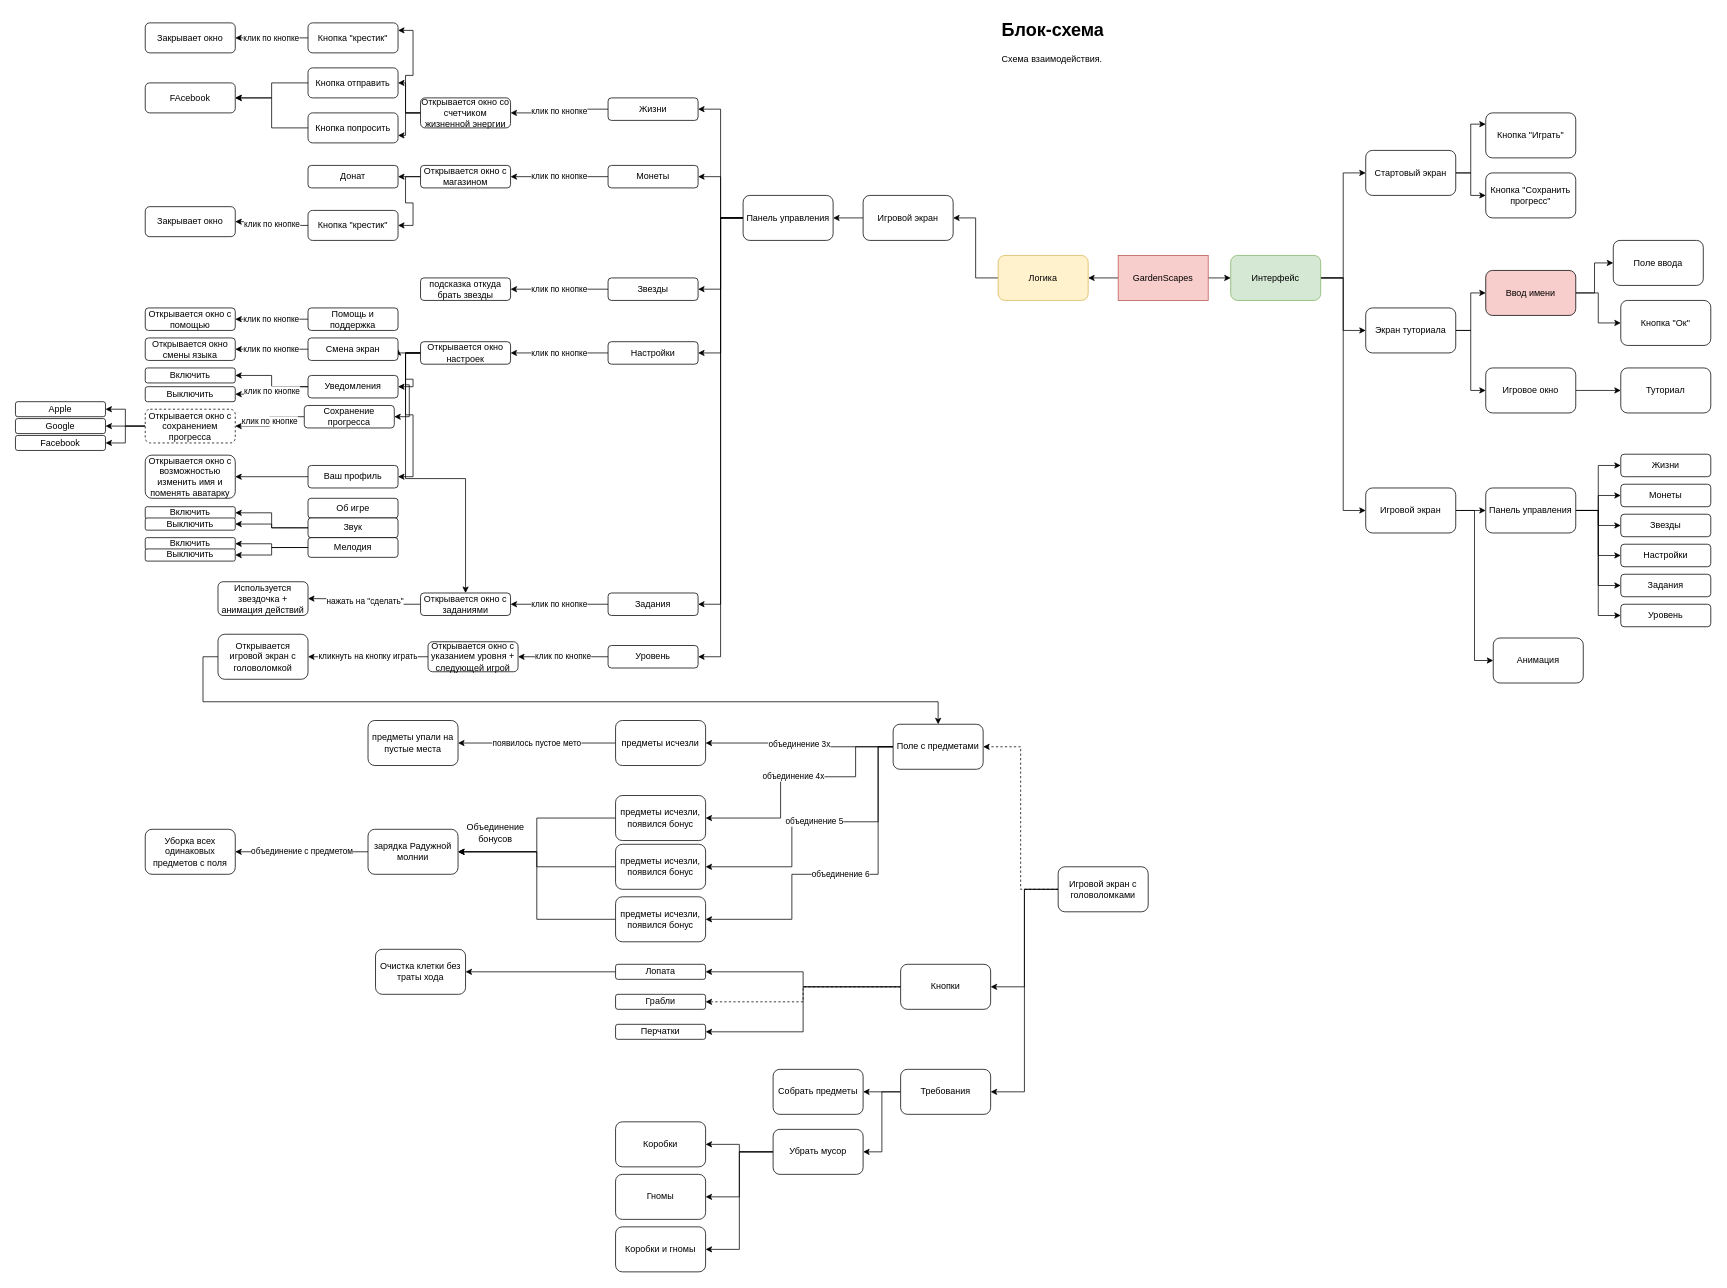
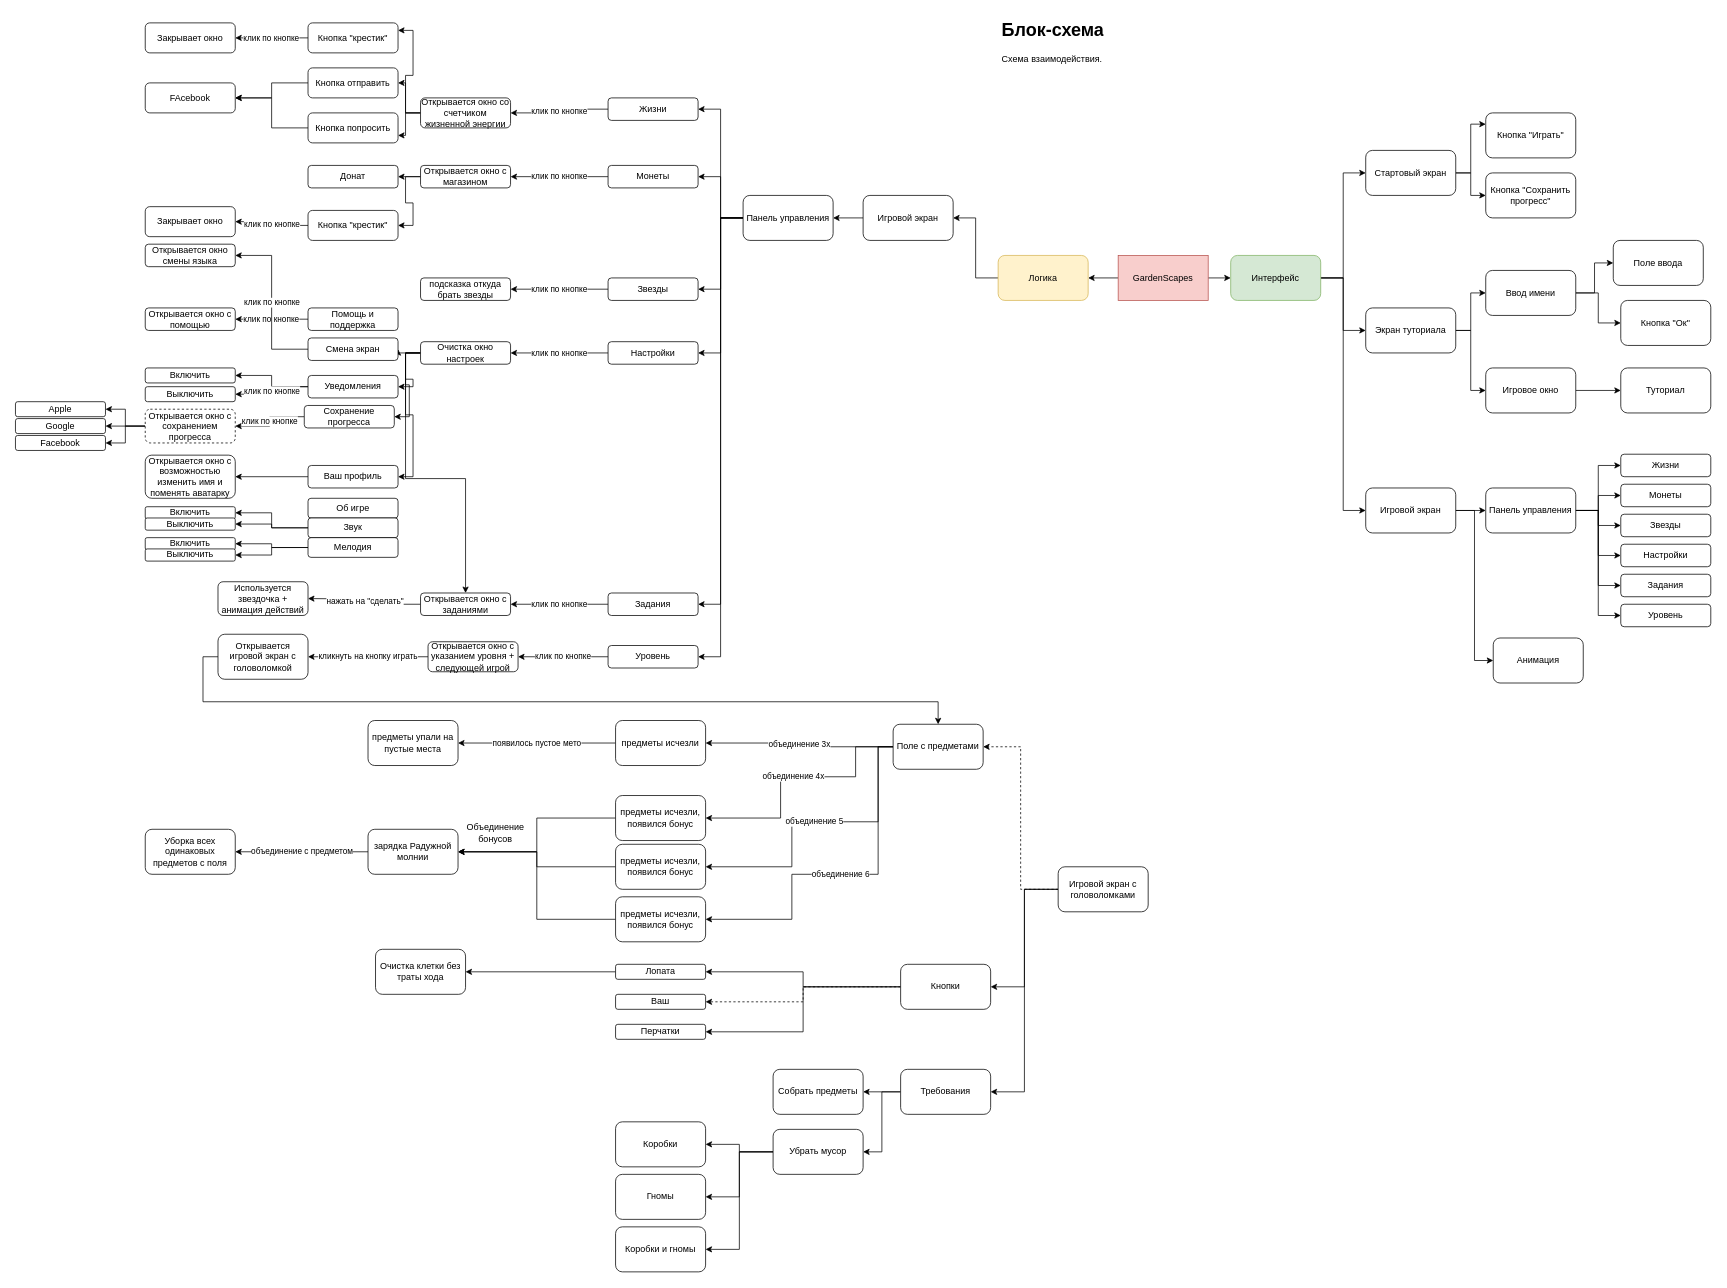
(1530, 293) -> (1530, 293)
(190, 349) -> (190, 255)
(465, 353) -> (465, 353)
(660, 1002) -> (660, 1002)
